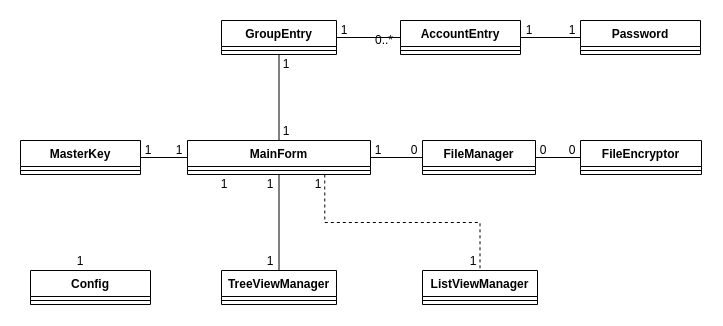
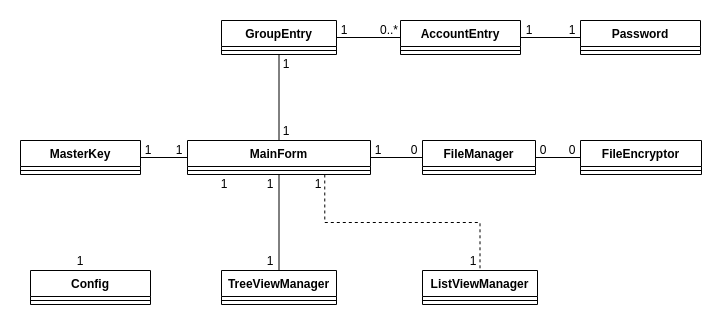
(385, 40) -> (390, 30)
